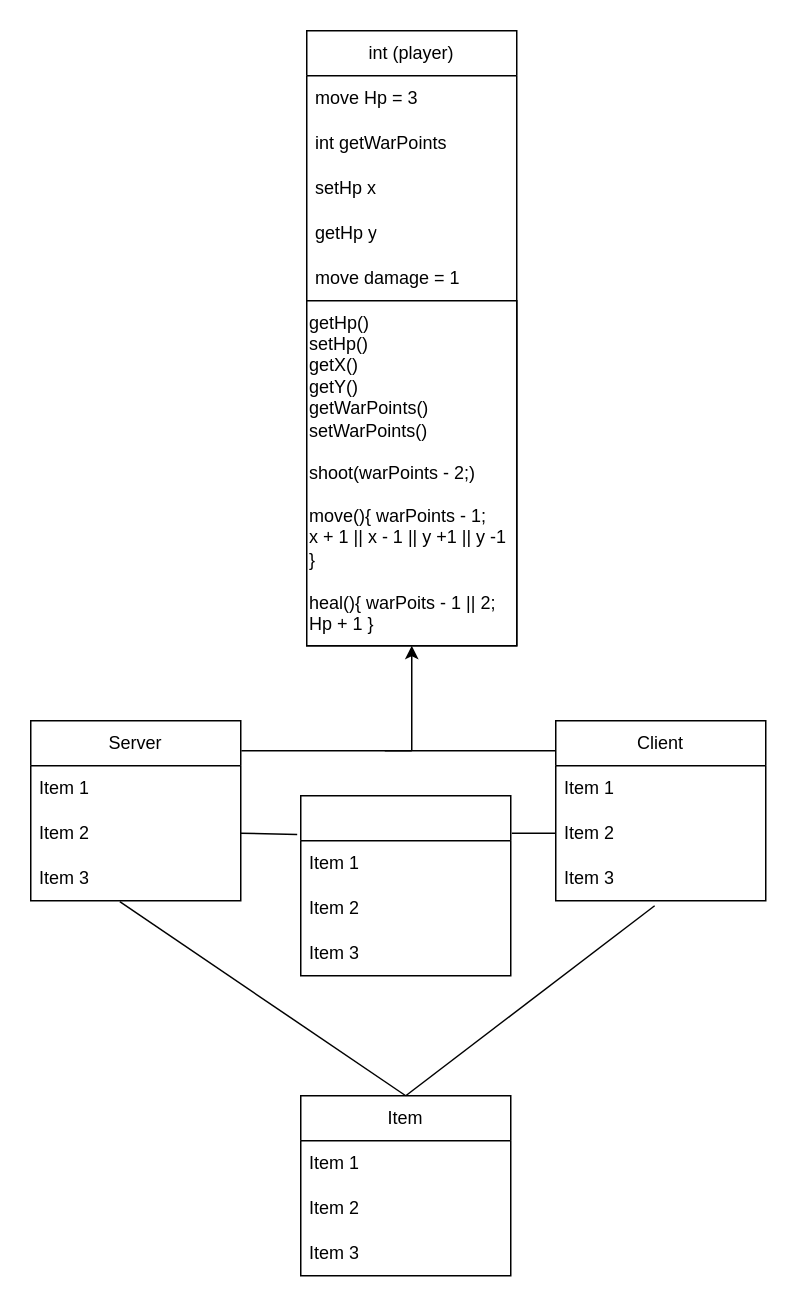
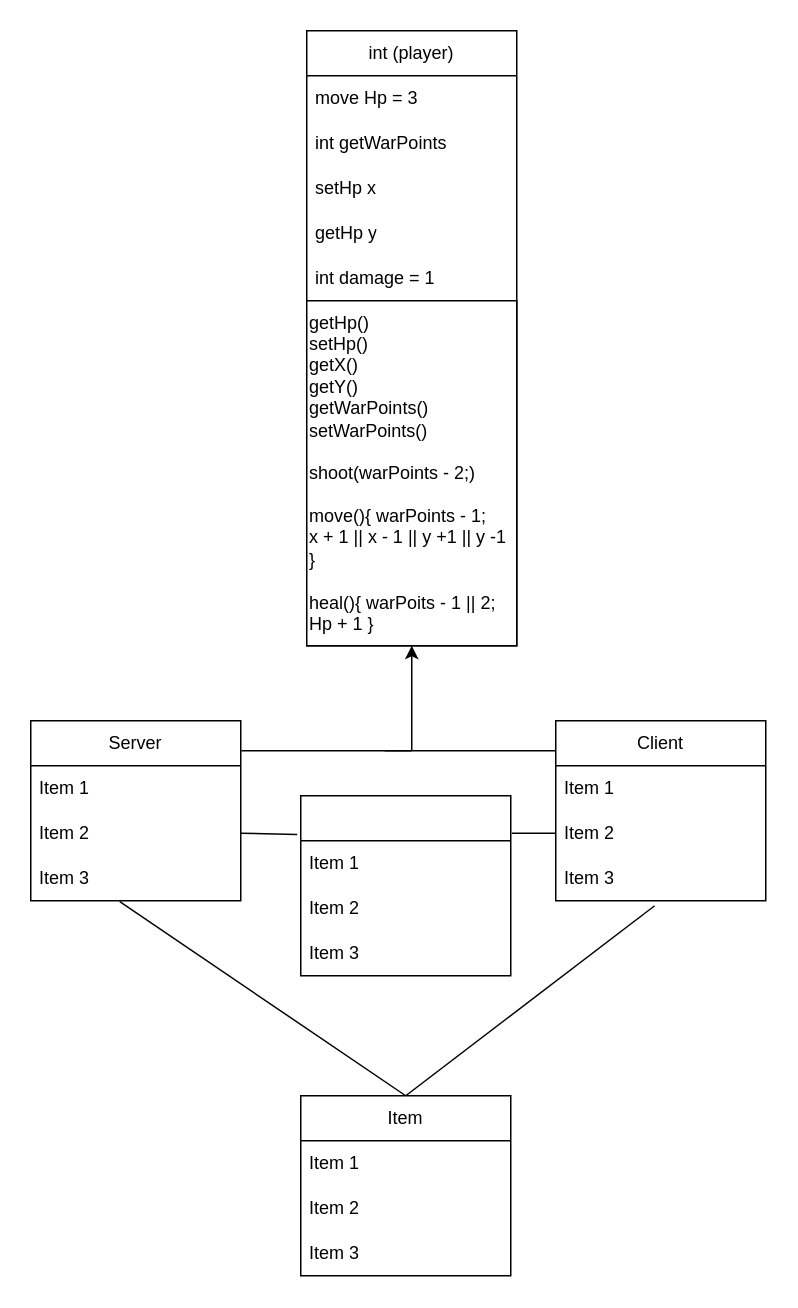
(384, 278) -> (377, 278)
